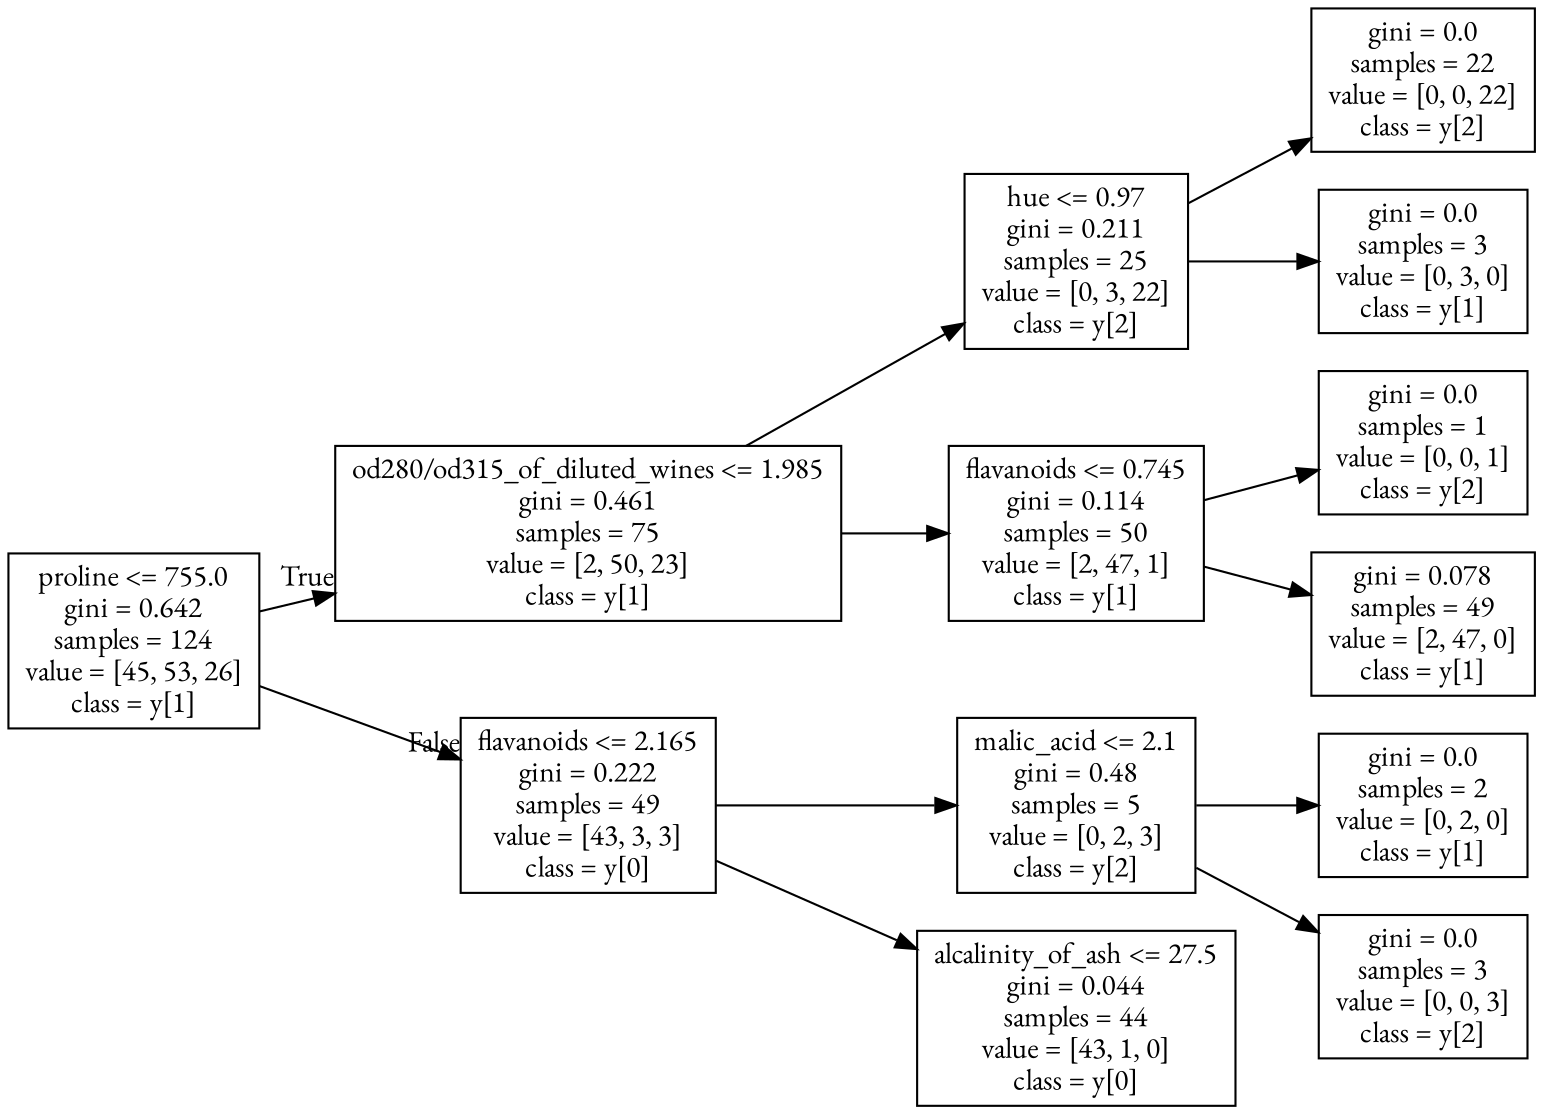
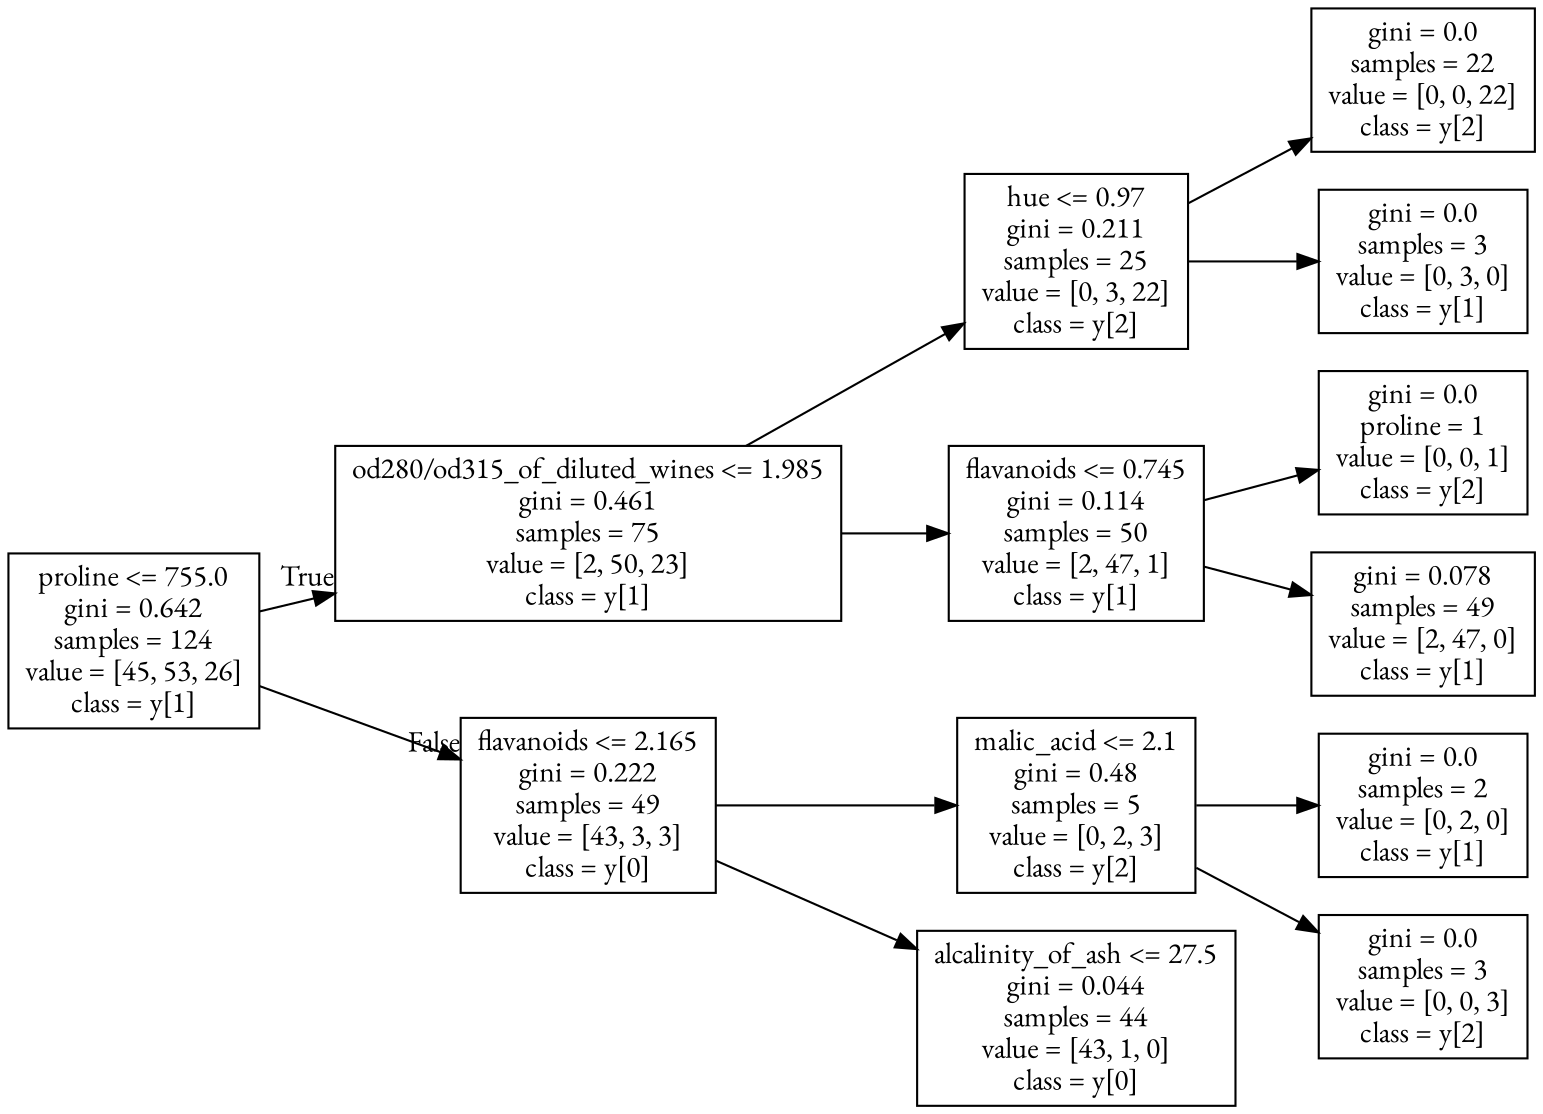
(1423, 443) -> (1423, 443)
